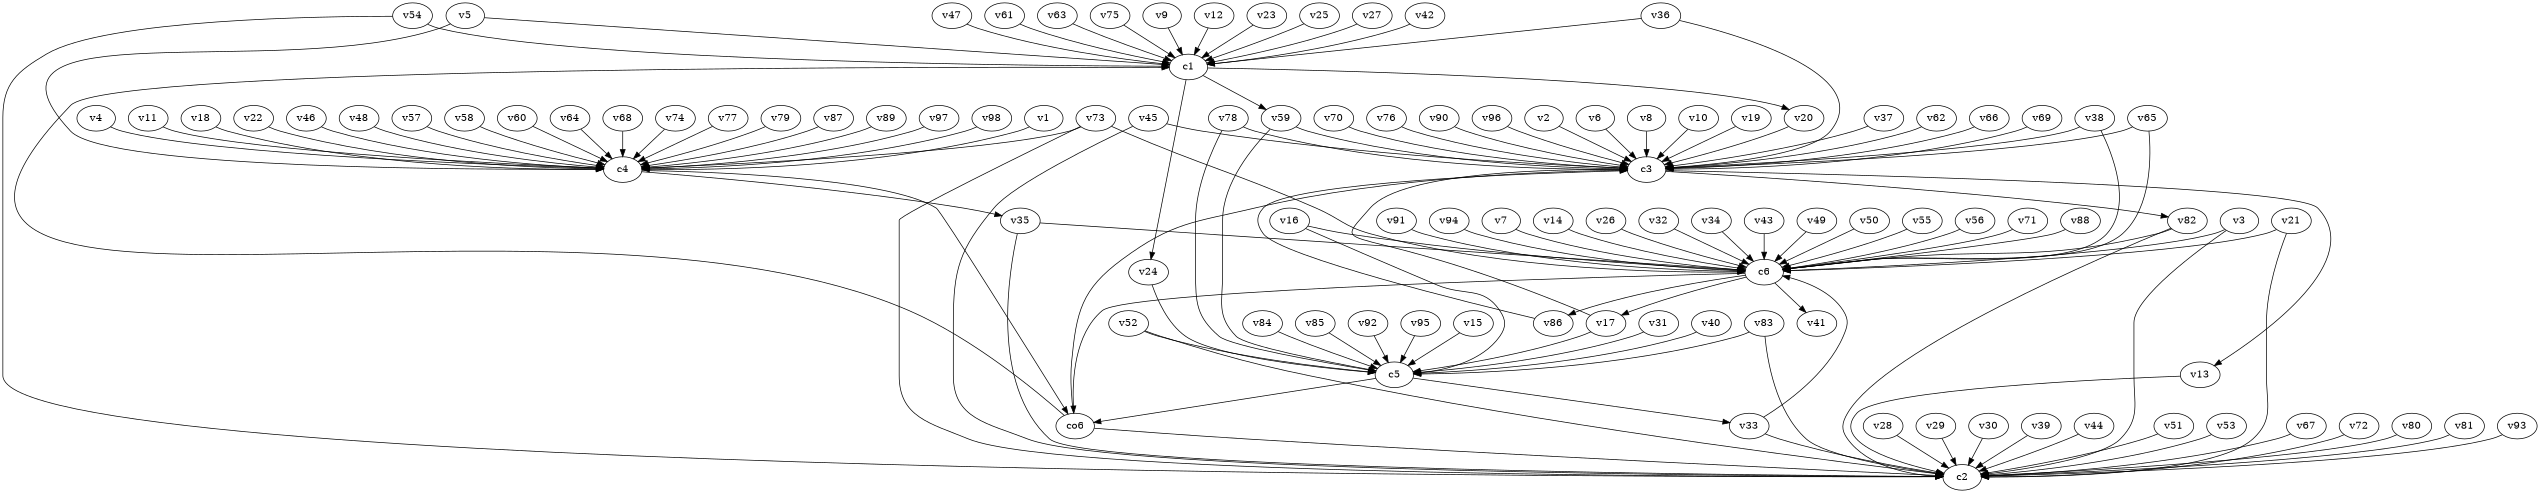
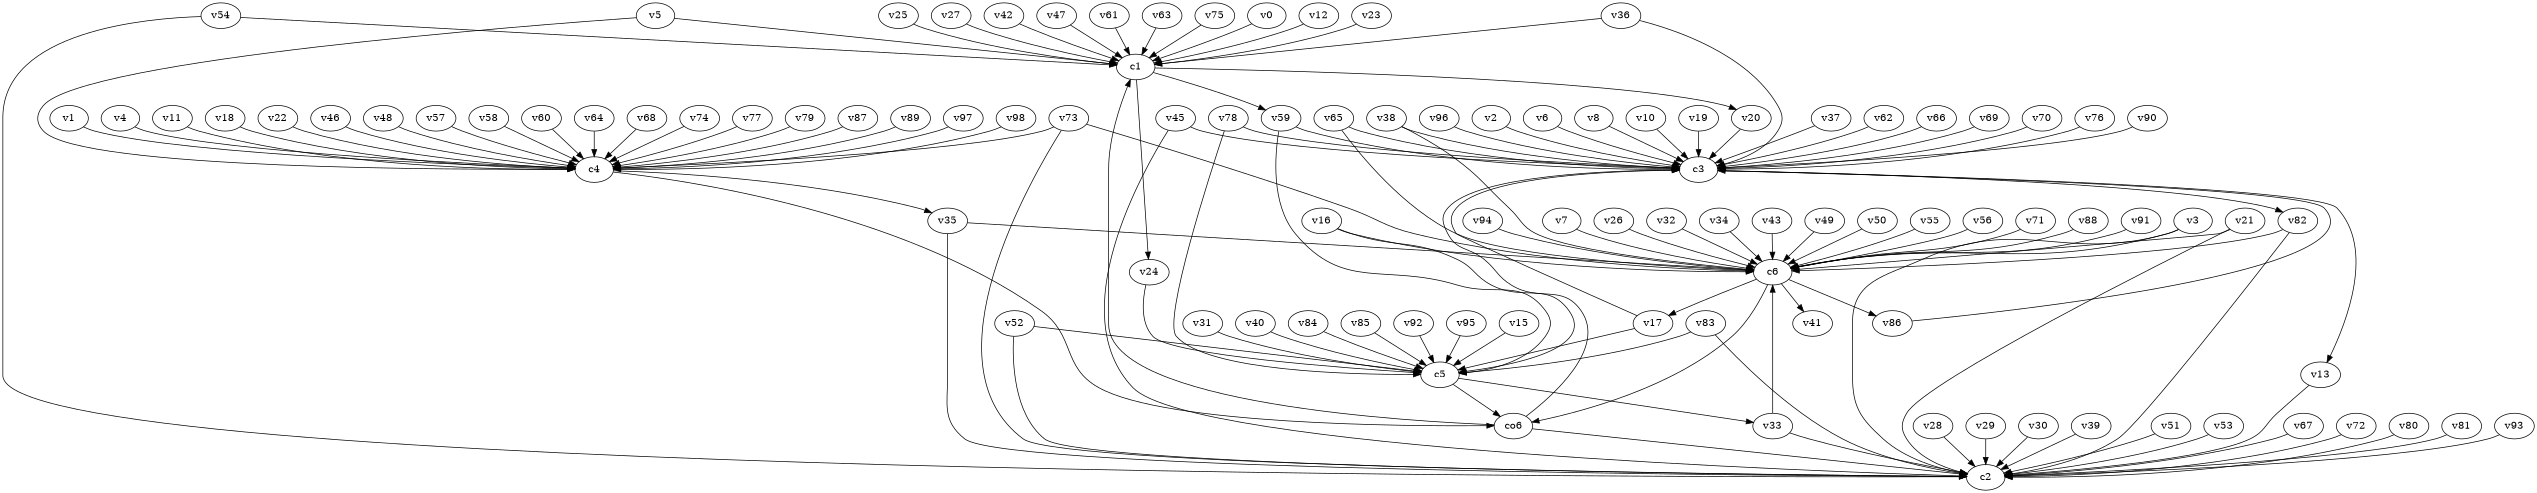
(1162, 16) -> (1267, 16)
(1553, 221) -> none
(2094, 426) -> none
